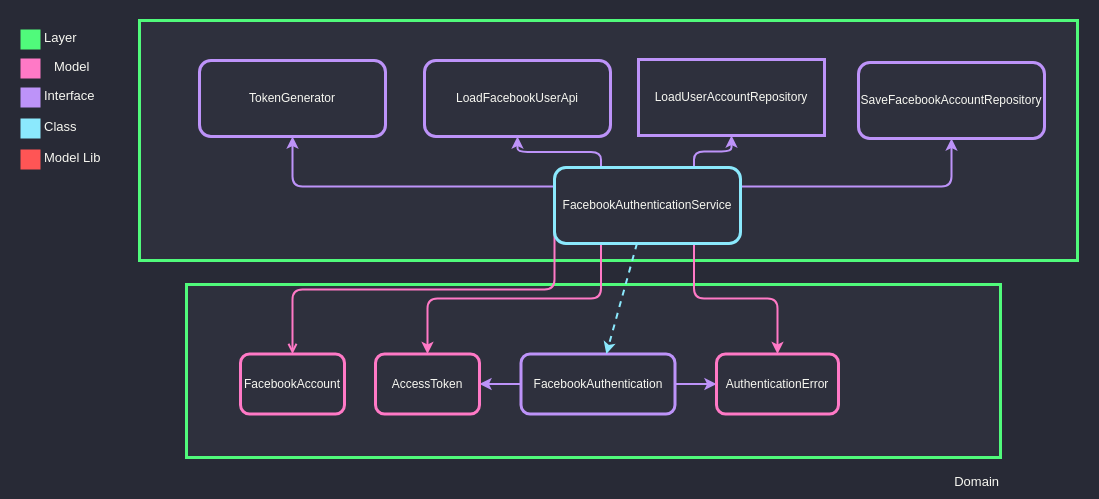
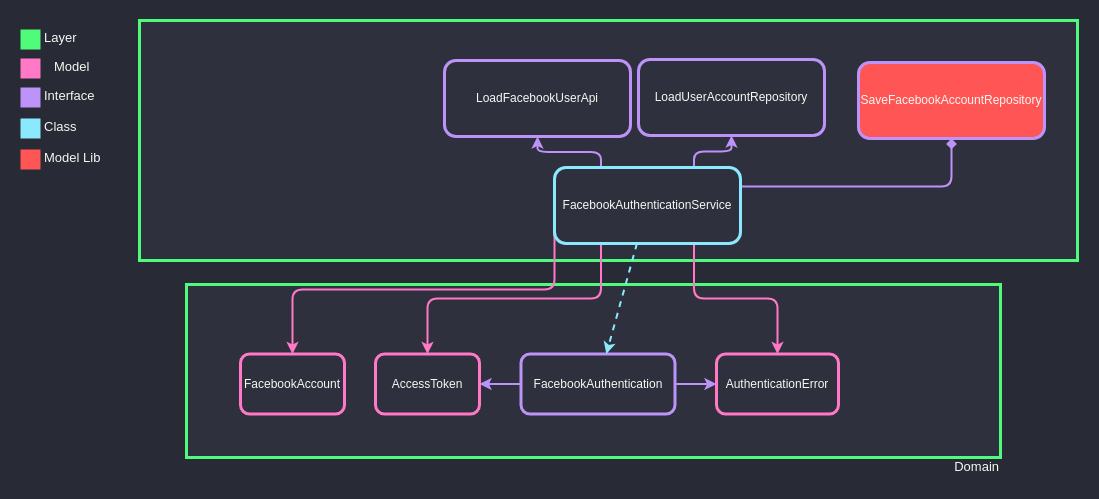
(732, 98) -> (732, 98)
(293, 99) -> none
(518, 99) -> (538, 99)
(952, 101) -> (952, 101)
(952, 149) -> (952, 149)
(409, 187) -> none
(293, 345) -> (293, 344)
(975, 486) -> (975, 471)
